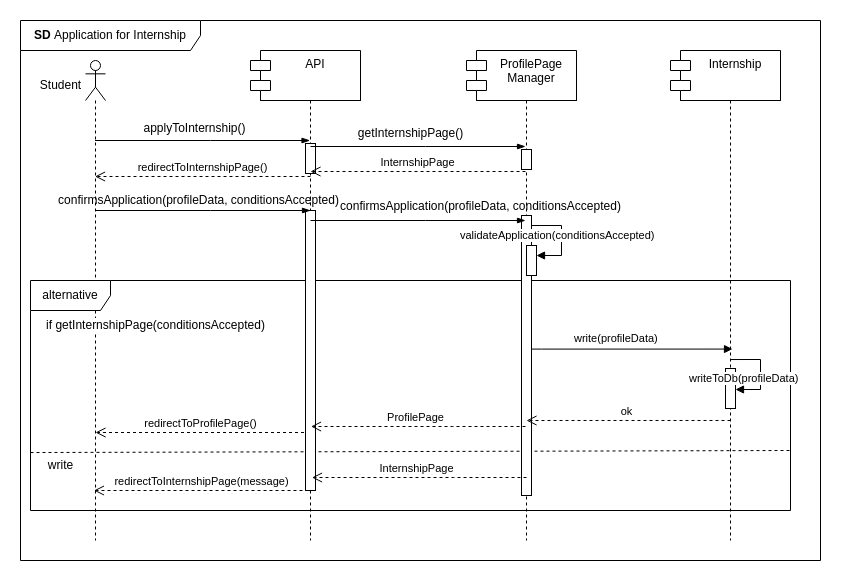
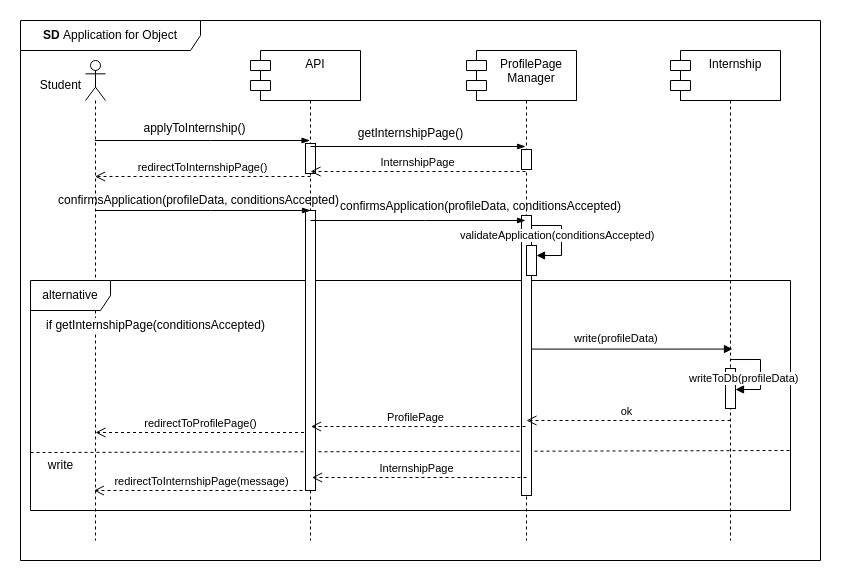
(111, 36) -> (111, 36)
